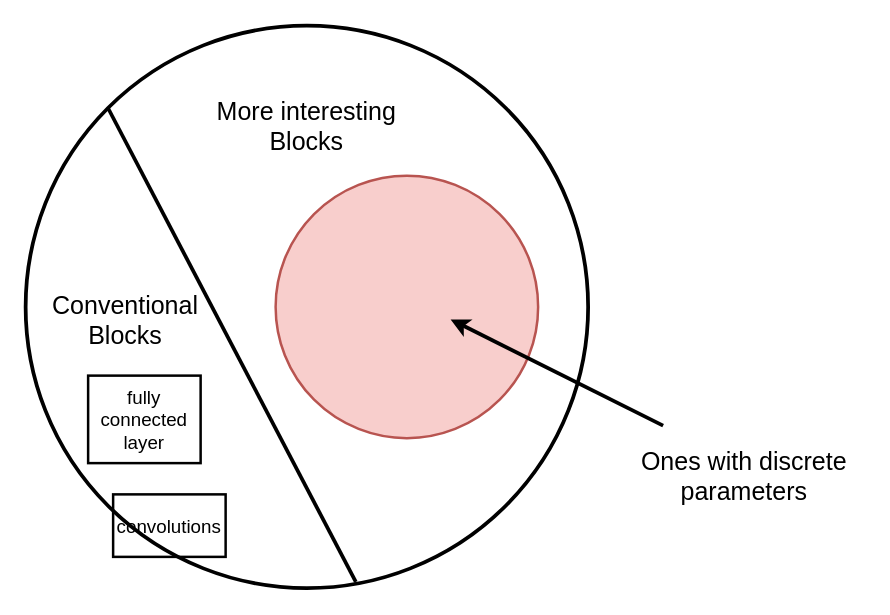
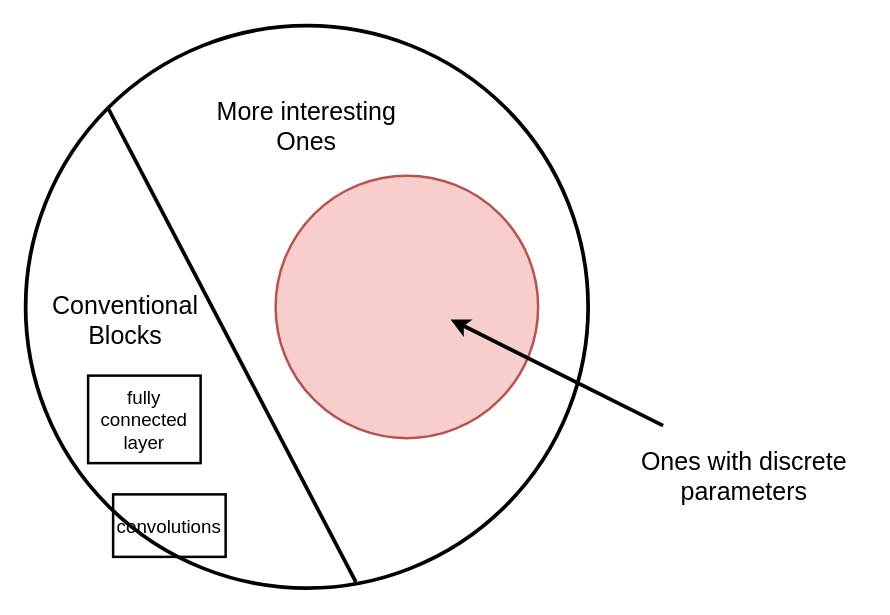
(307, 126) -> (307, 126)
